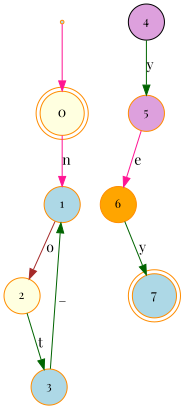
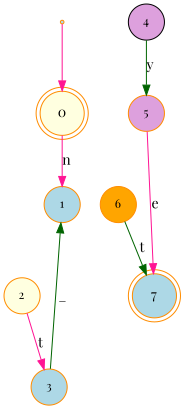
(134, 154) -> (150, 198)
(44, 246) -> none
(142, 248) -> (142, 248)
(34, 336) -> (34, 336)
